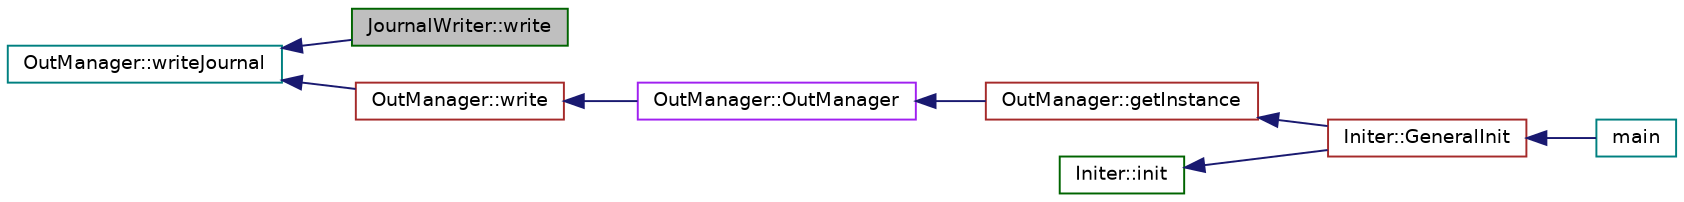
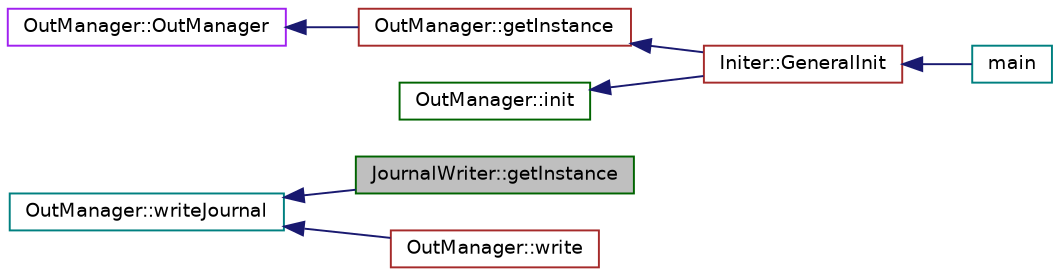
(460, 27) -> (495, 175)
(611, 101) -> none
(1122, 175) -> (495, 101)
